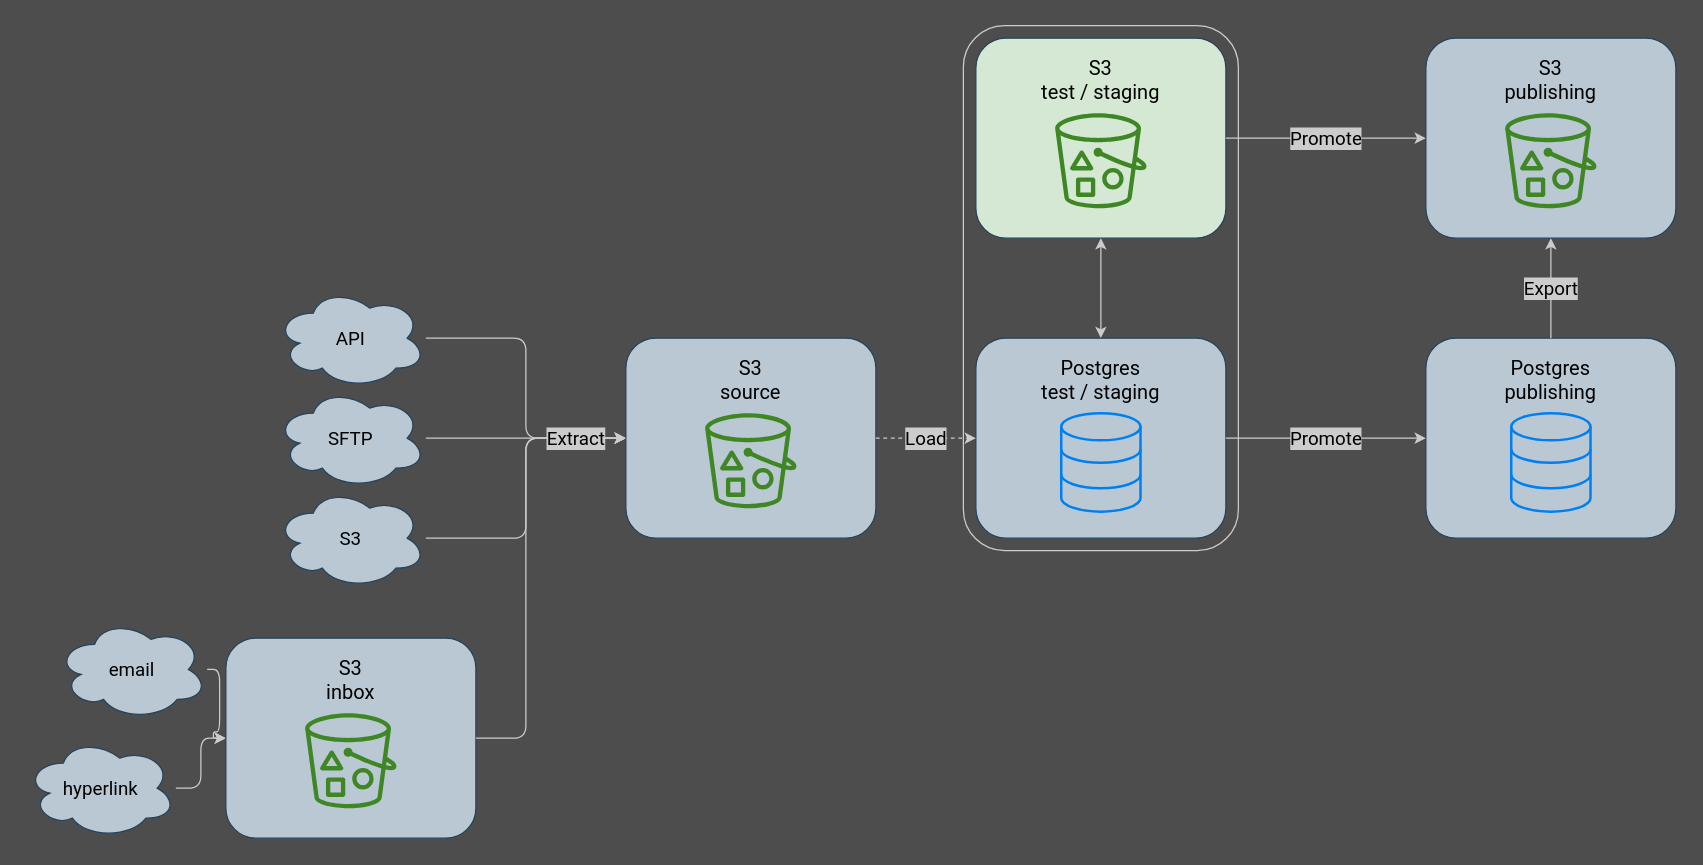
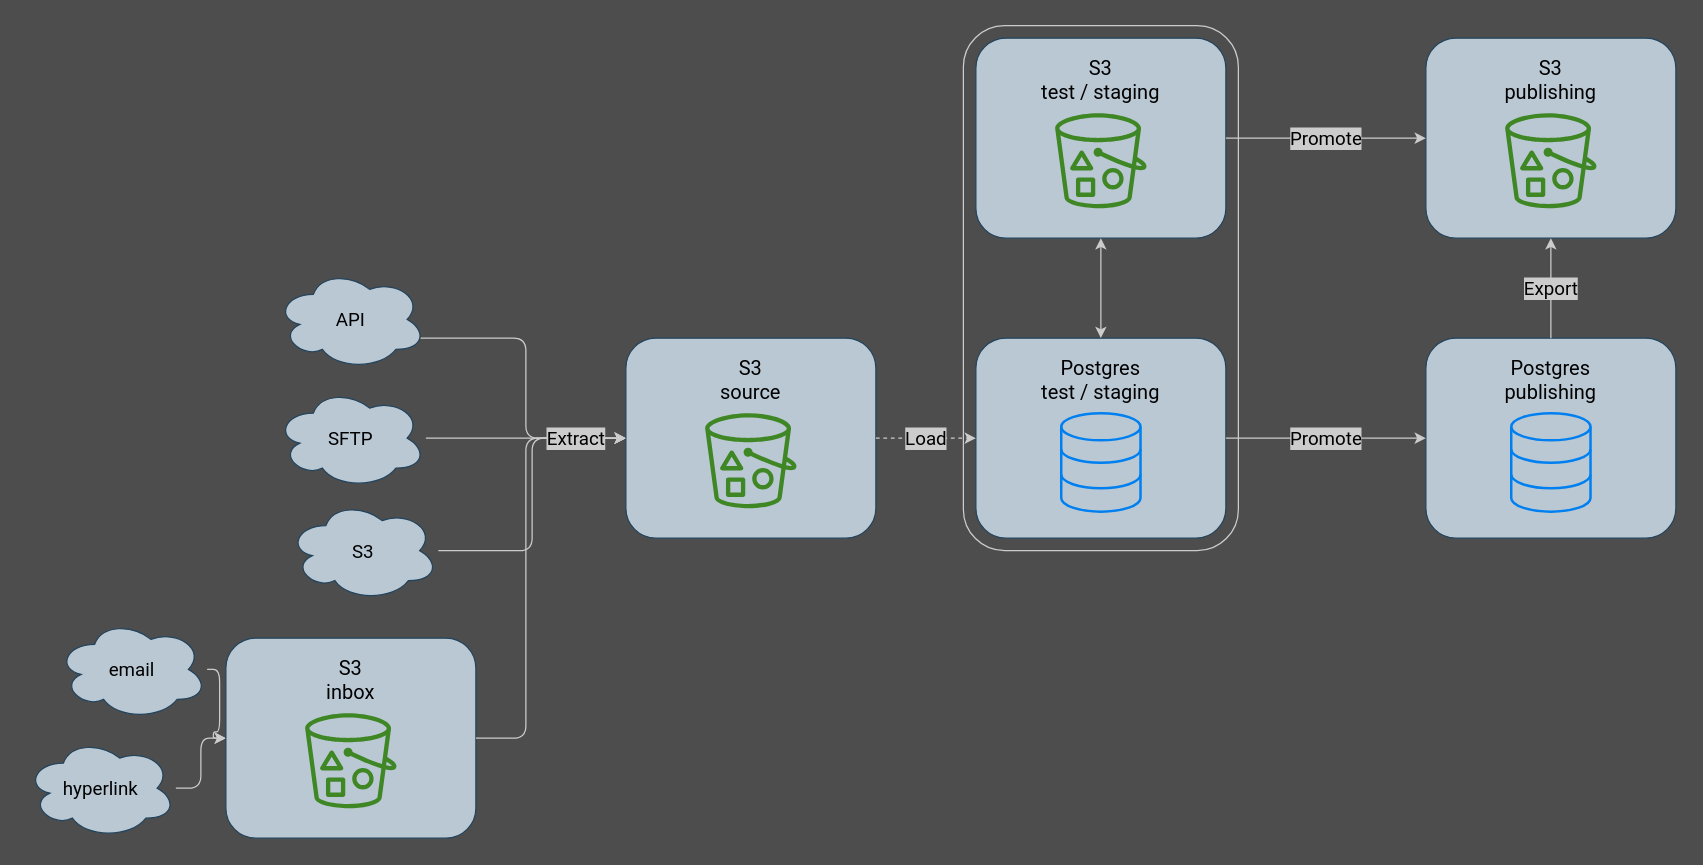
(1101, 81) -> (1101, 81)
(351, 338) -> (351, 319)
(351, 538) -> (363, 551)
